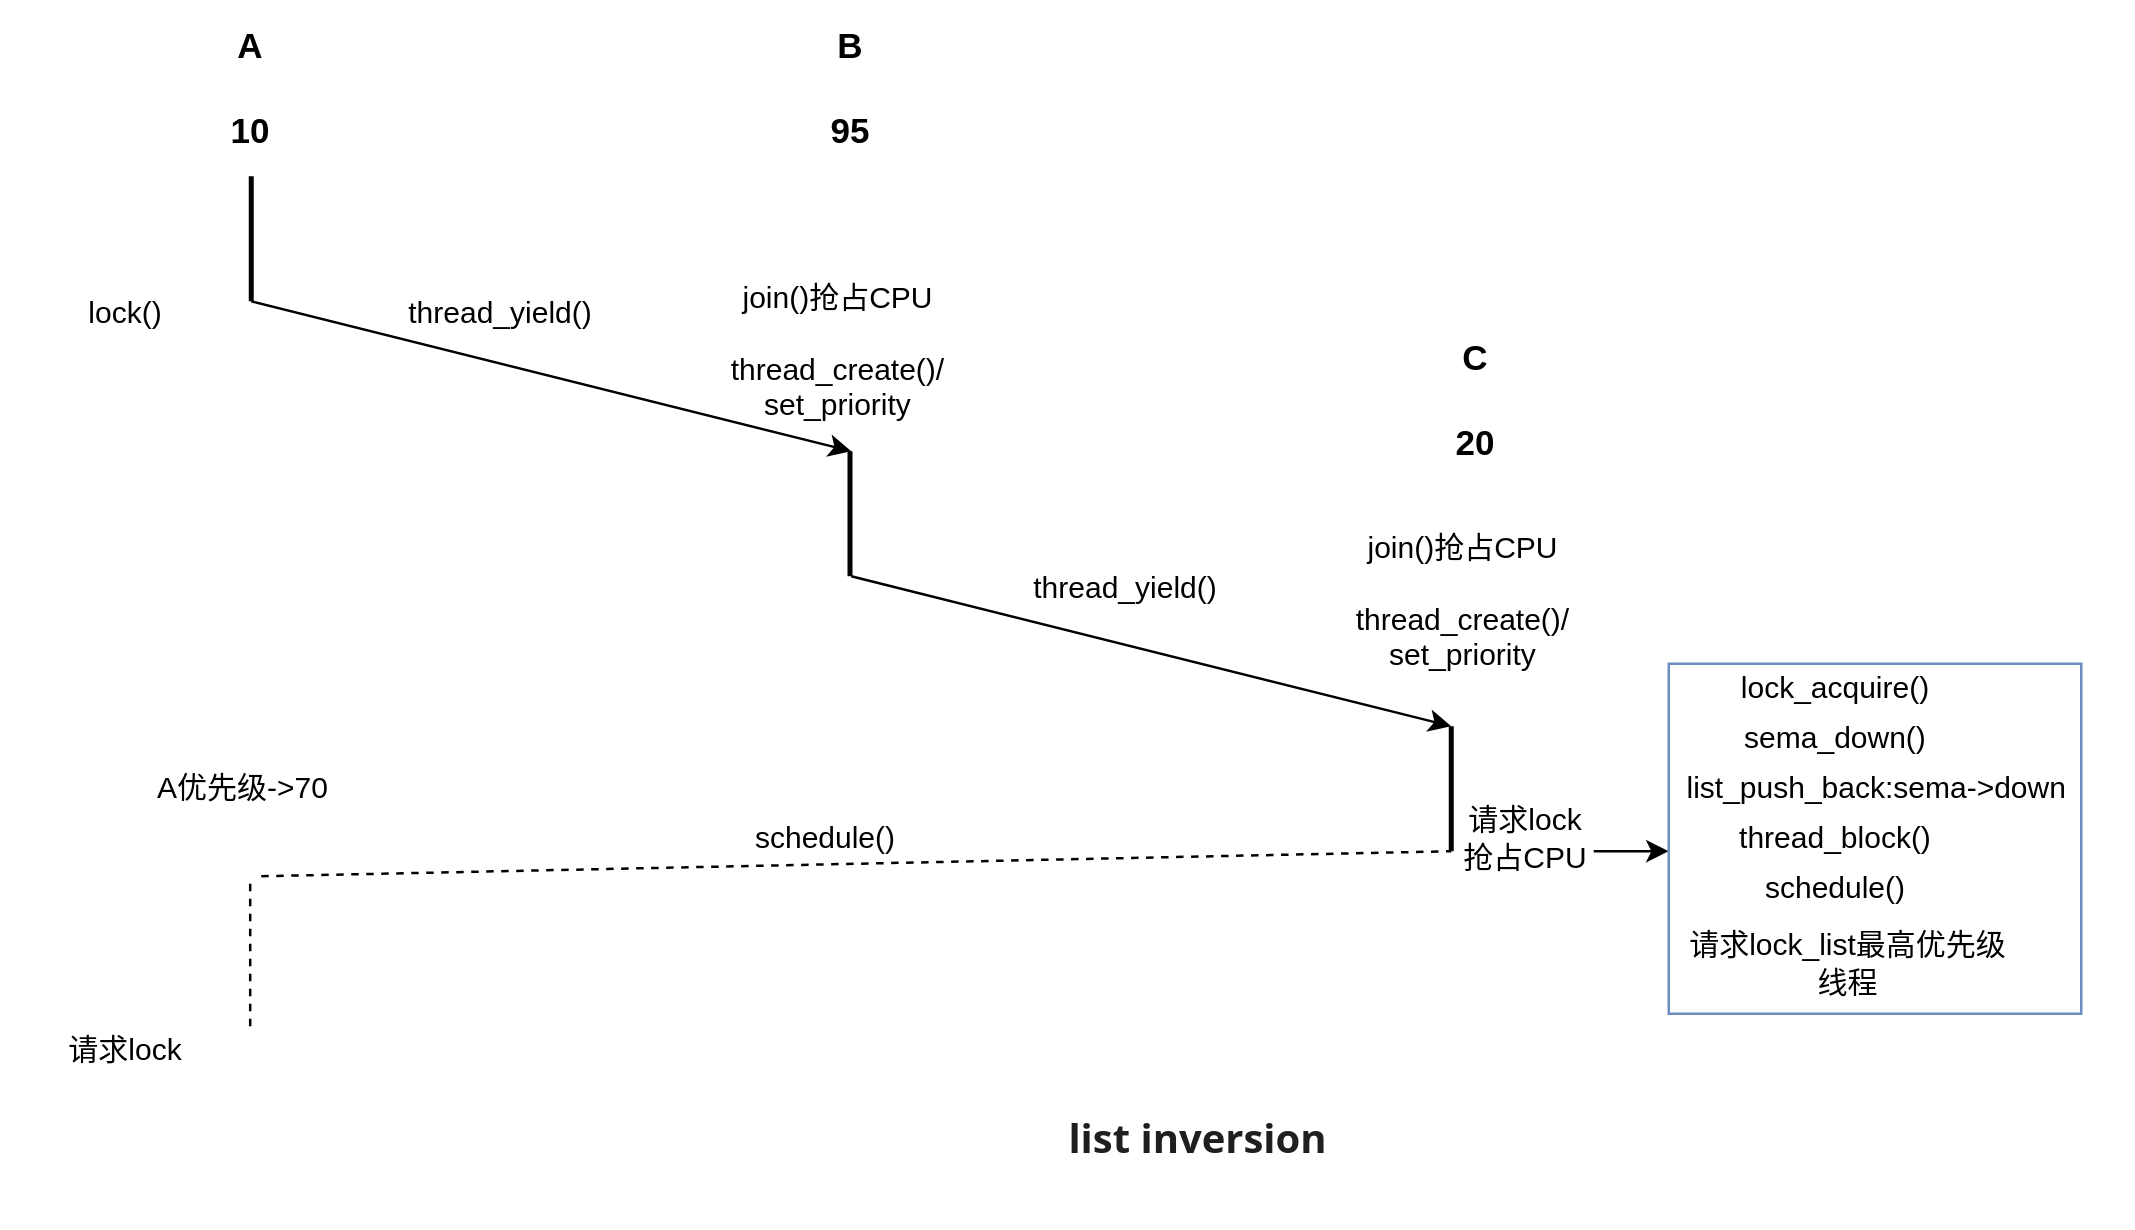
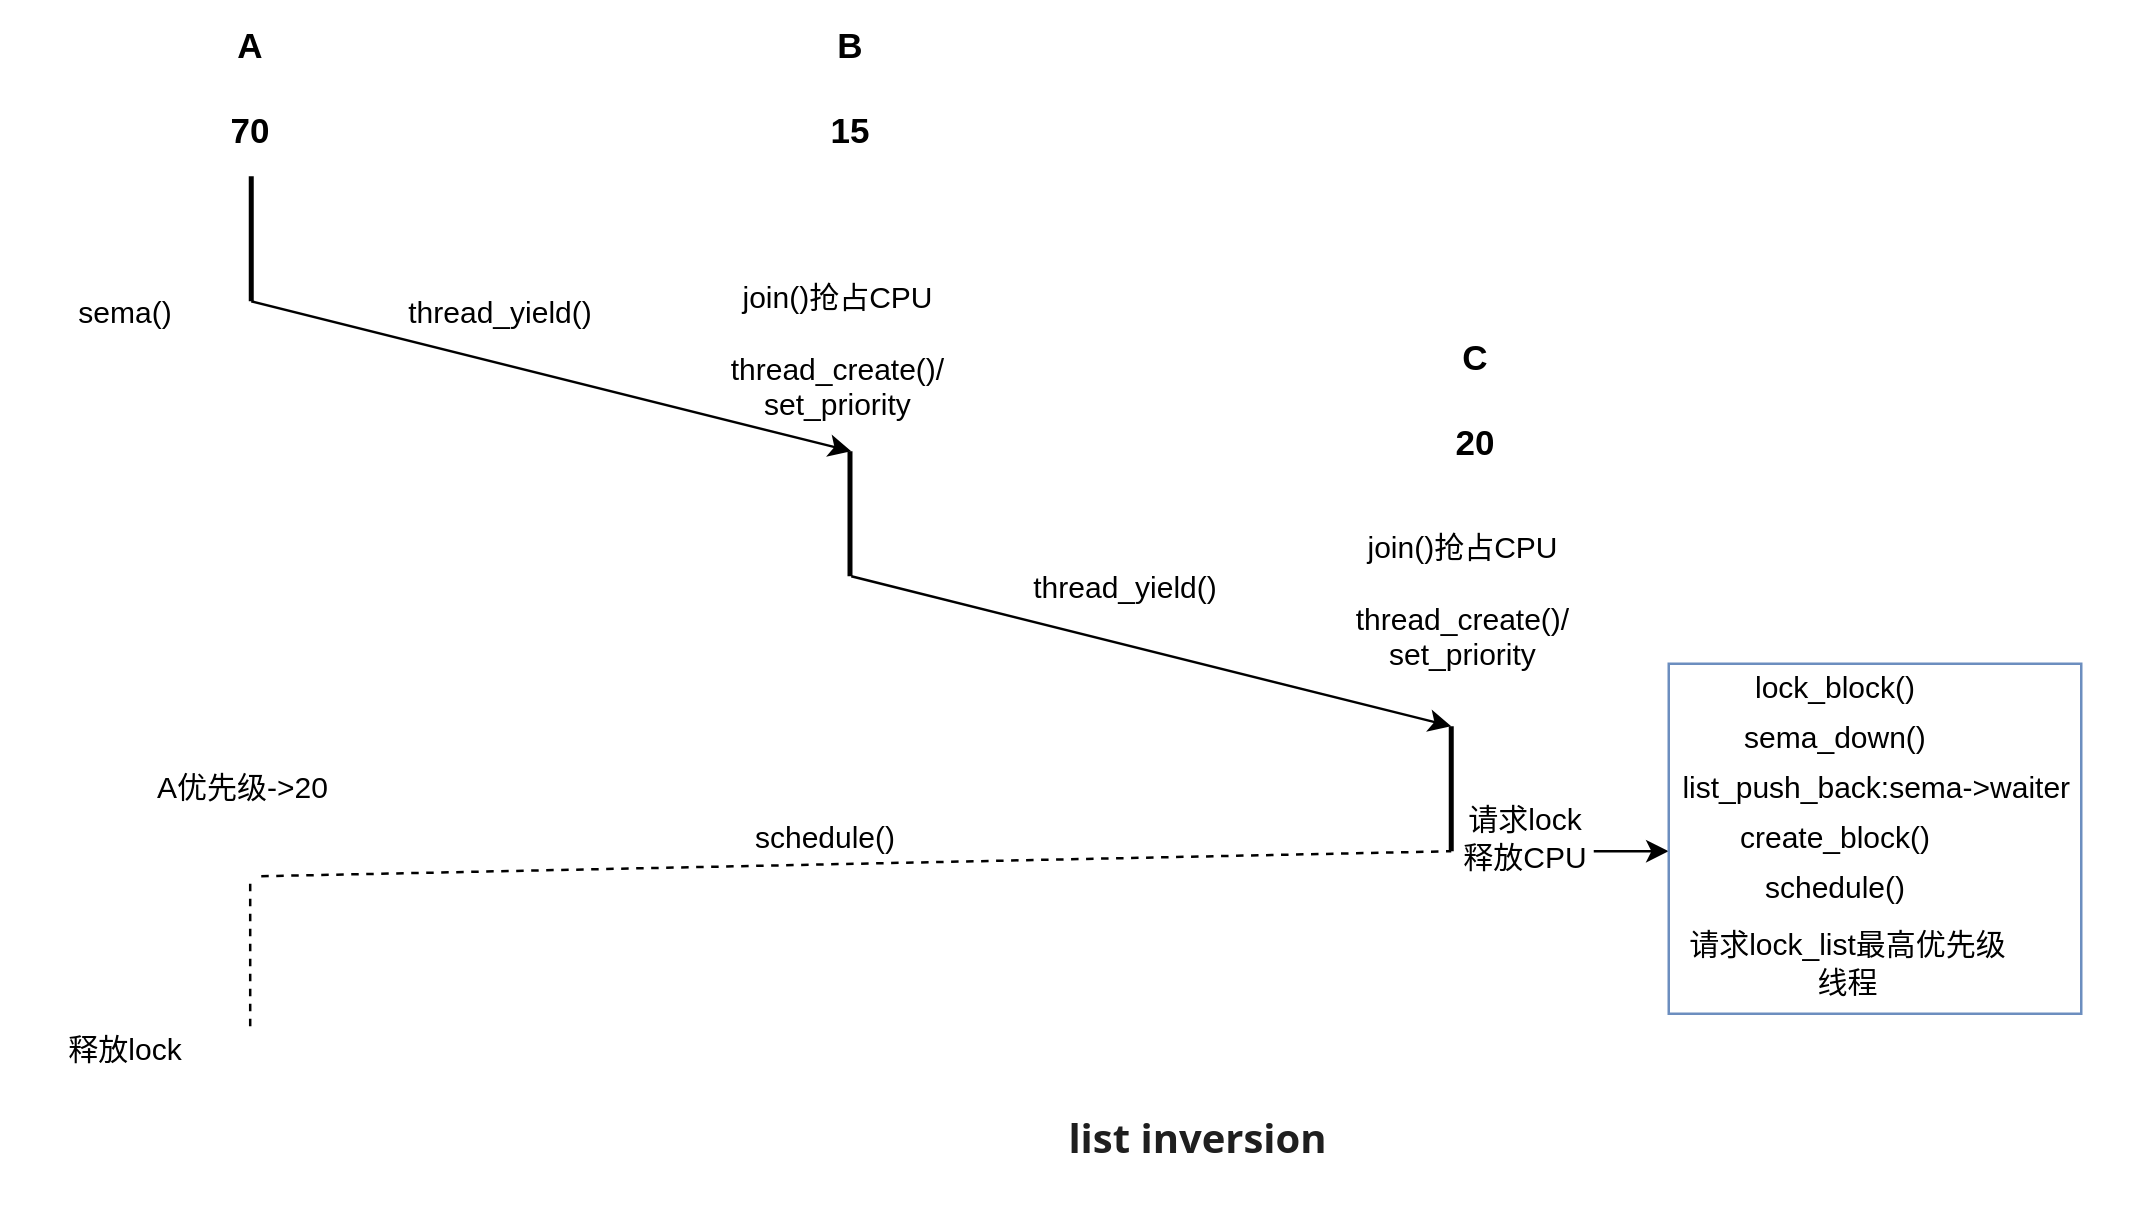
(251, 89) -> (251, 89)
(851, 89) -> (851, 89)
(126, 314) -> (126, 314)
(1836, 689) -> (1836, 689)
(244, 789) -> (244, 789)
(1878, 789) -> (1878, 789)
(1526, 839) -> (1526, 839)
(1836, 839) -> (1836, 839)
(126, 1051) -> (126, 1051)
